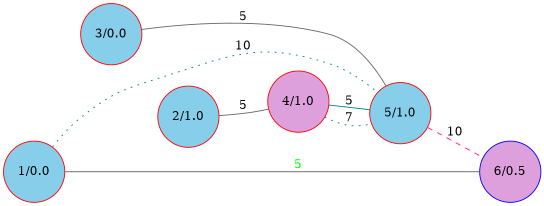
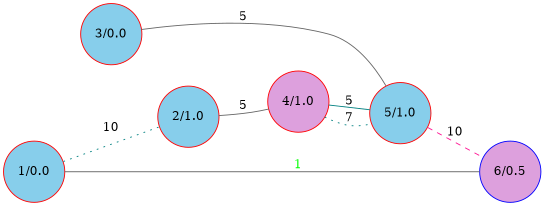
(208, 63) -> (111, 144)
(298, 165) -> (298, 165)
